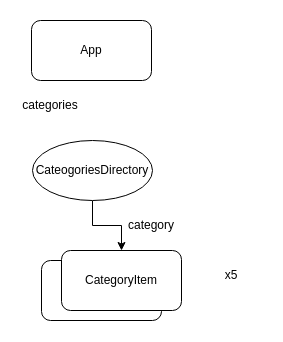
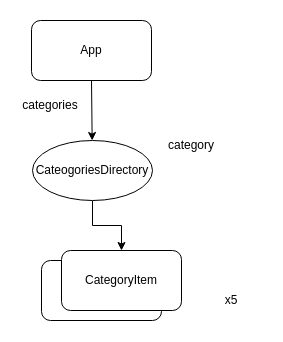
none -> (92, 107)
(152, 226) -> (192, 146)
(232, 276) -> (232, 301)
